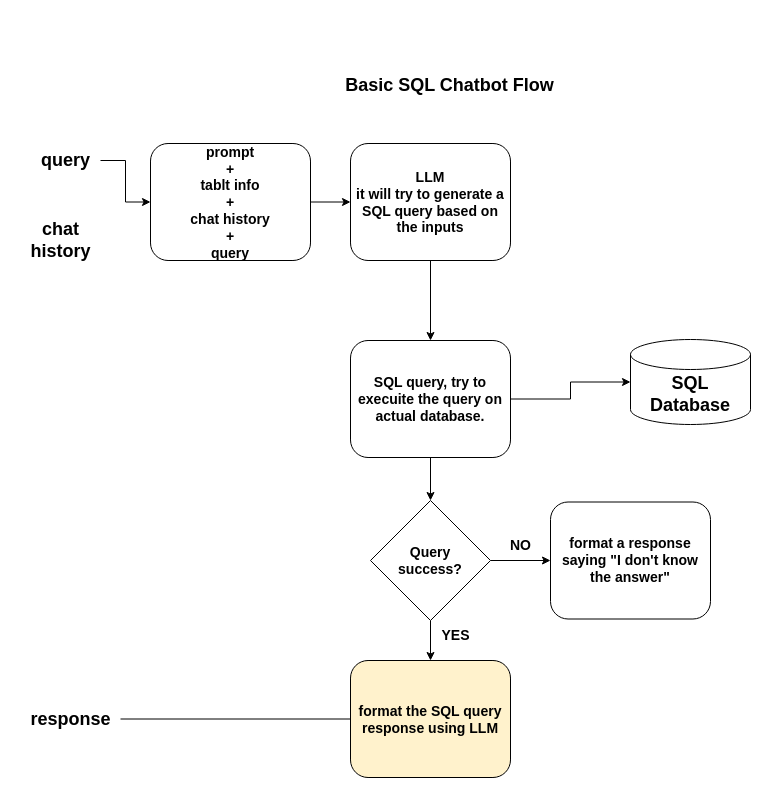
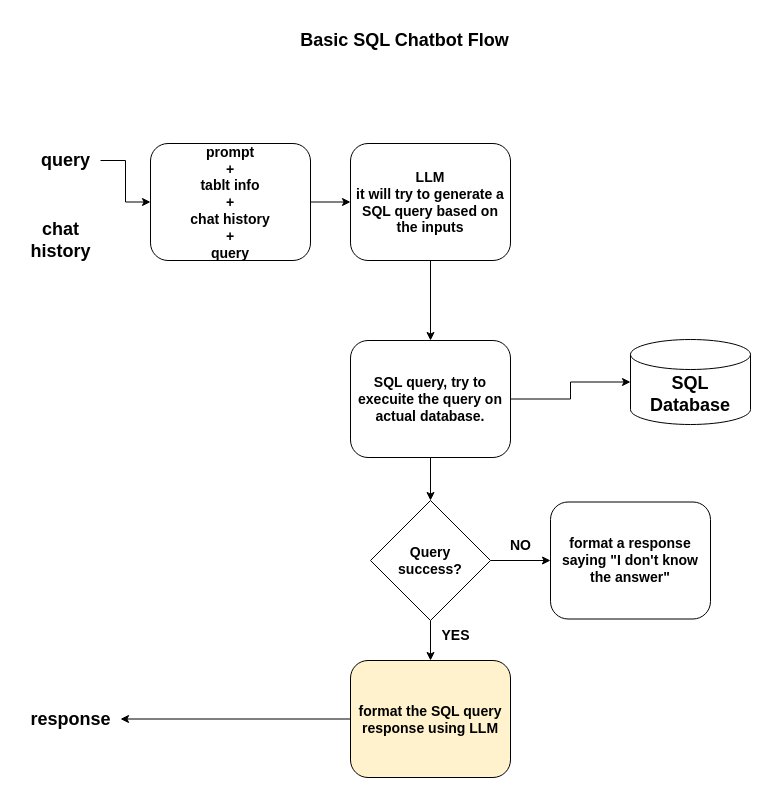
(450, 86) -> (405, 41)
(127, 719) -> (129, 719)
